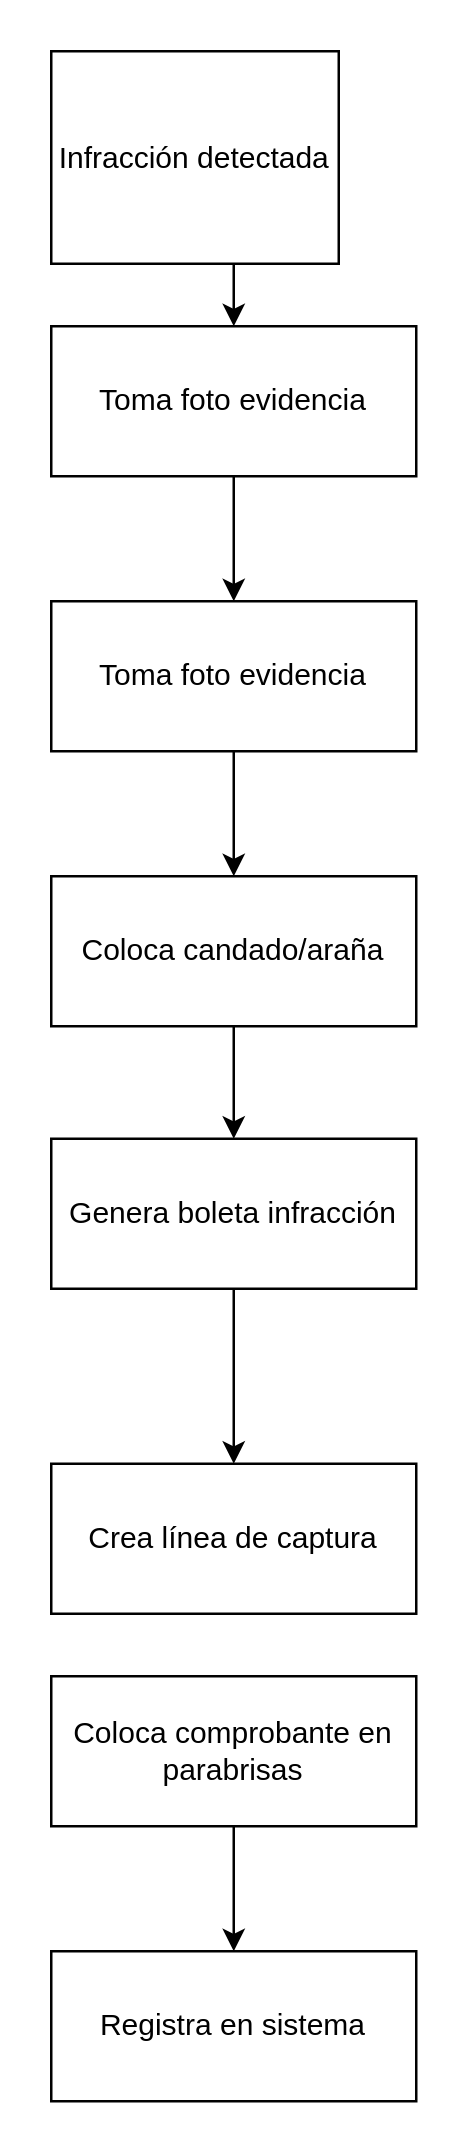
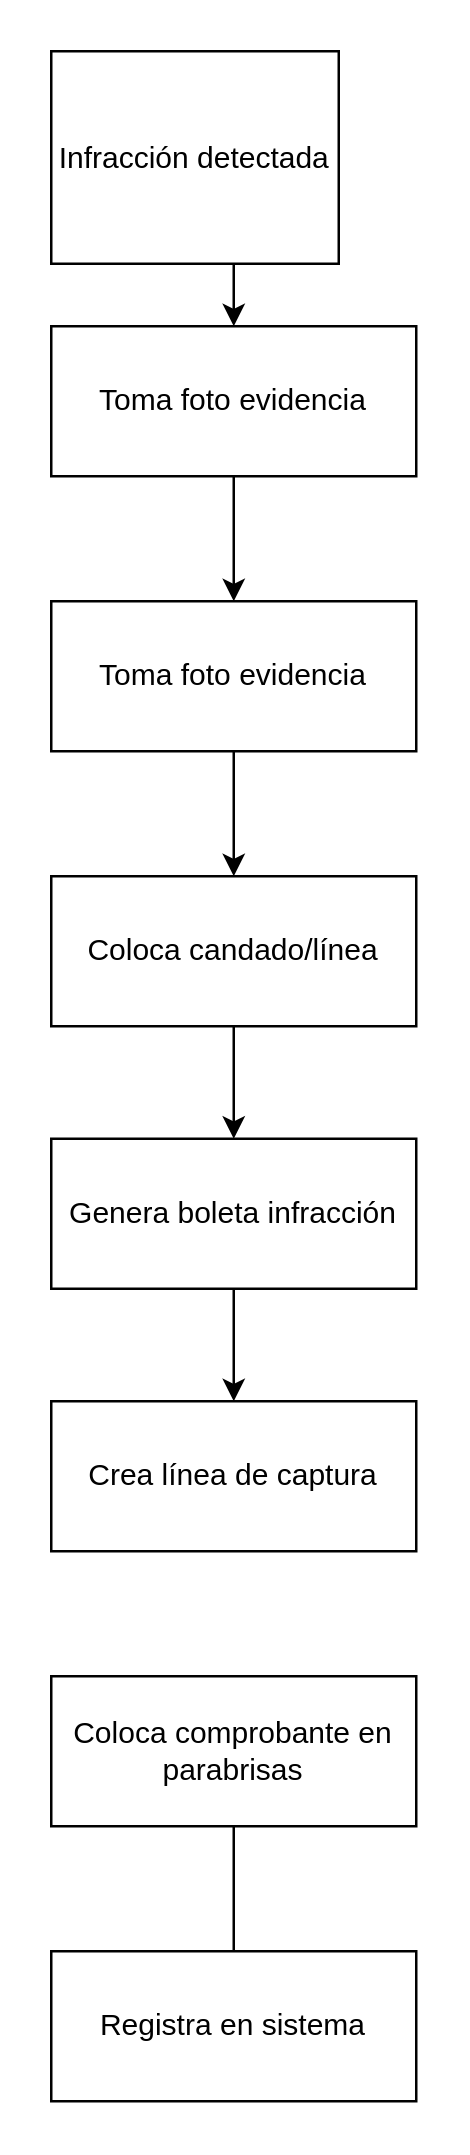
(234, 951) -> (234, 951)
(234, 1539) -> (234, 1476)
(234, 1933) -> (234, 1940)
